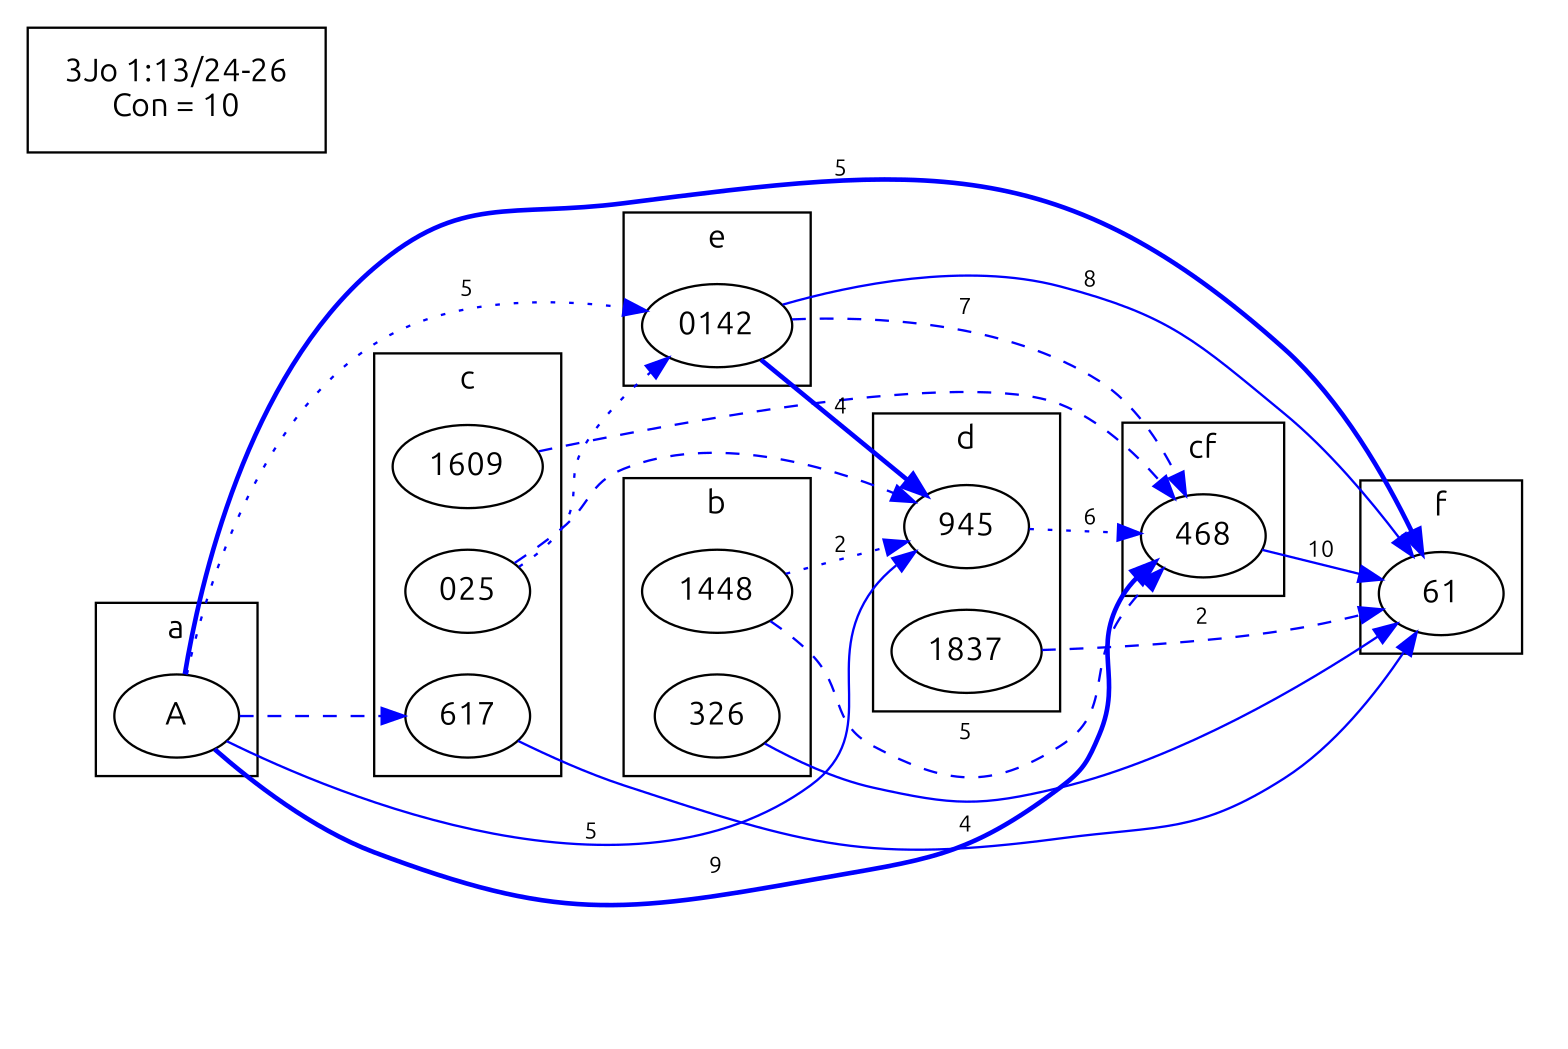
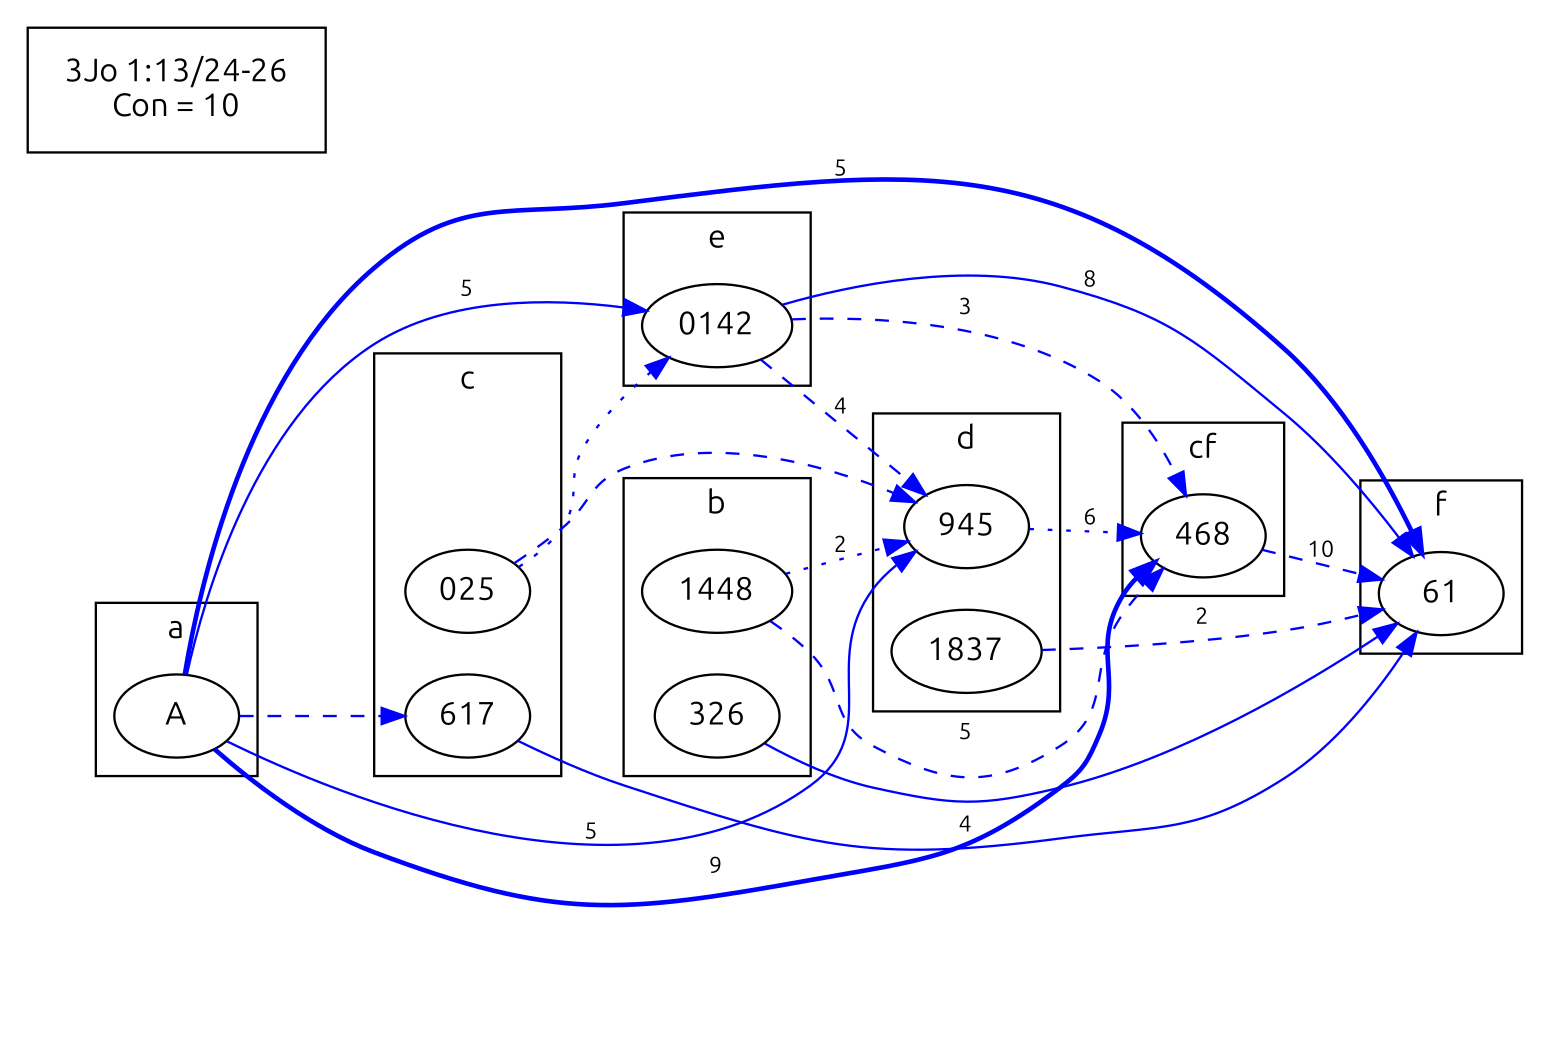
(967, 308) -> (967, 308)
(324, 387) -> (324, 387)
(834, 420) -> (834, 420)
(468, 467) -> none
(1311, 562) -> (1311, 562)
